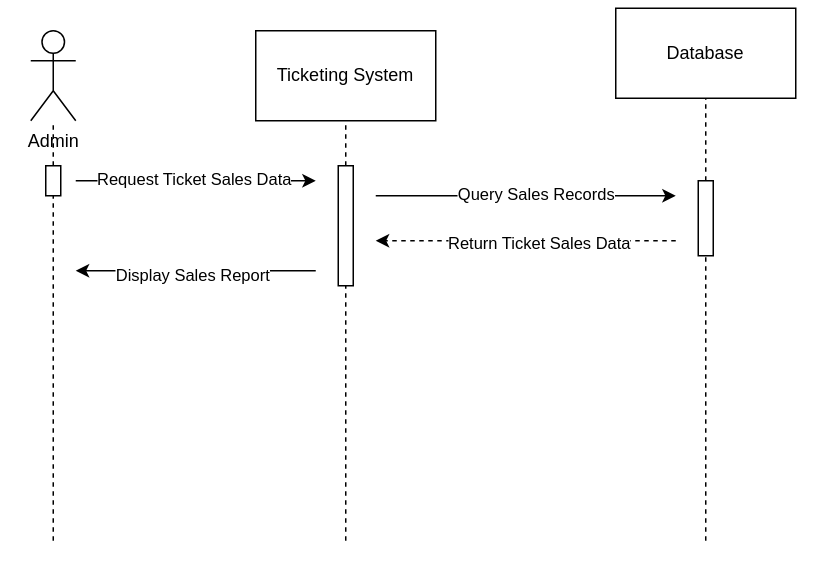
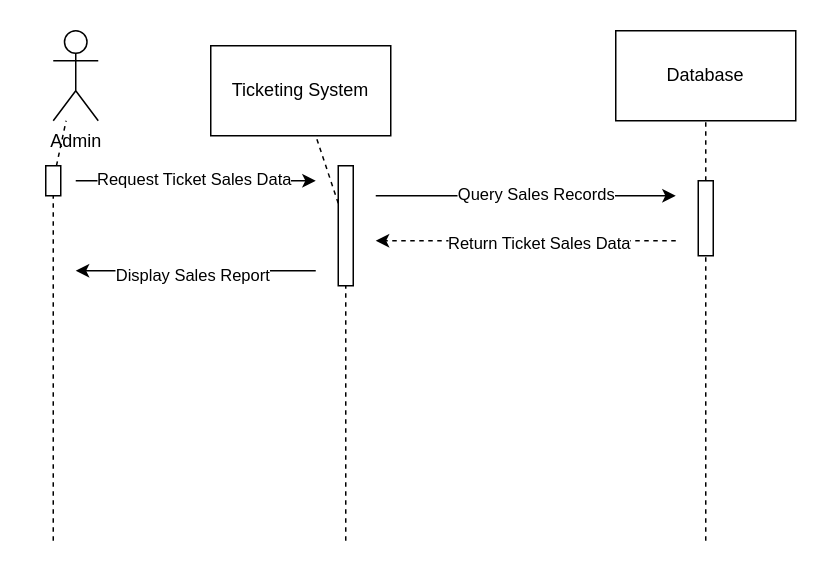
(706, 53) -> (706, 76)
(53, 76) -> (76, 76)
(346, 76) -> (301, 91)
